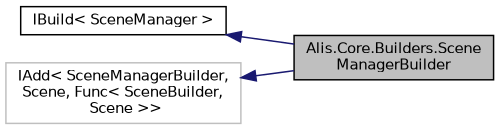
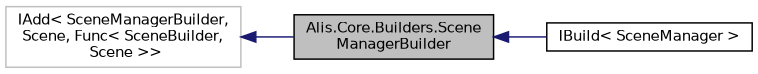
(268, 40) -> (528, 37)
